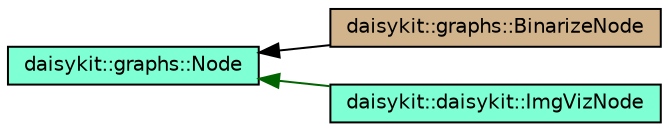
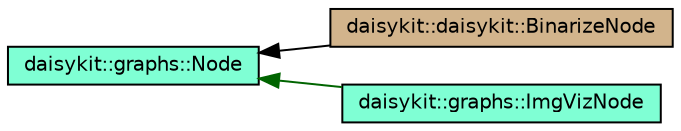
(496, 28) -> (502, 28)
(496, 103) -> (502, 103)
